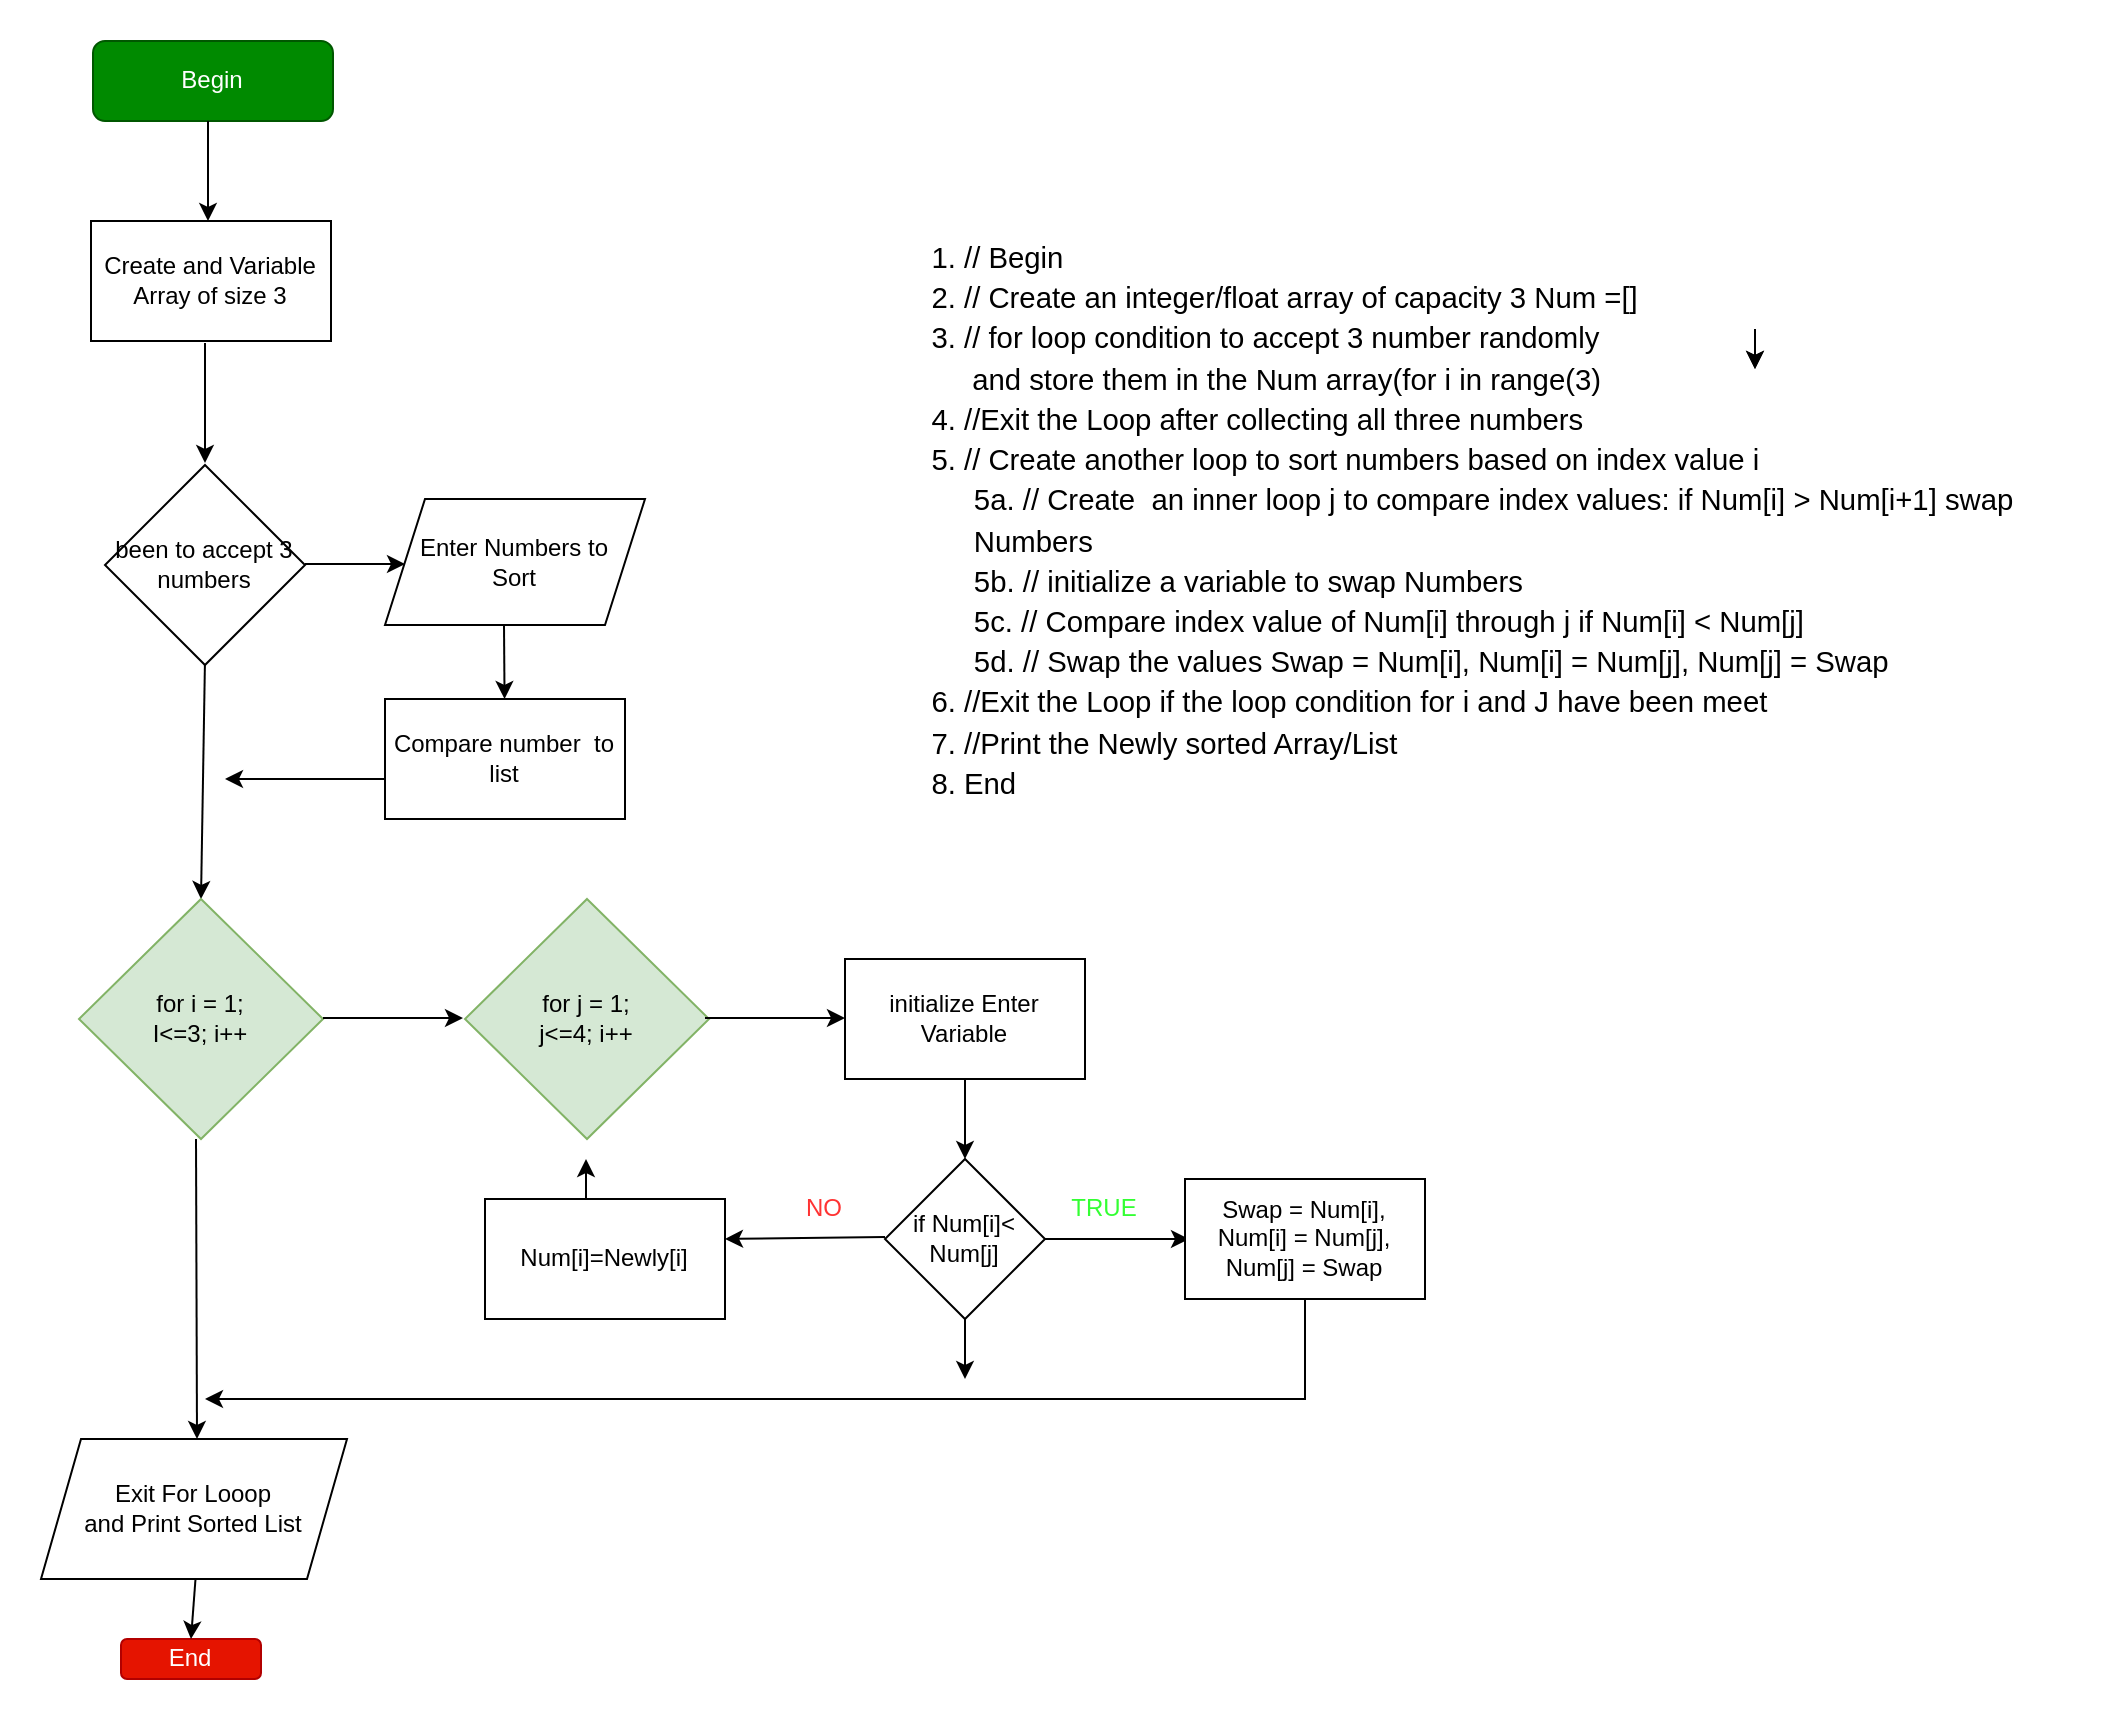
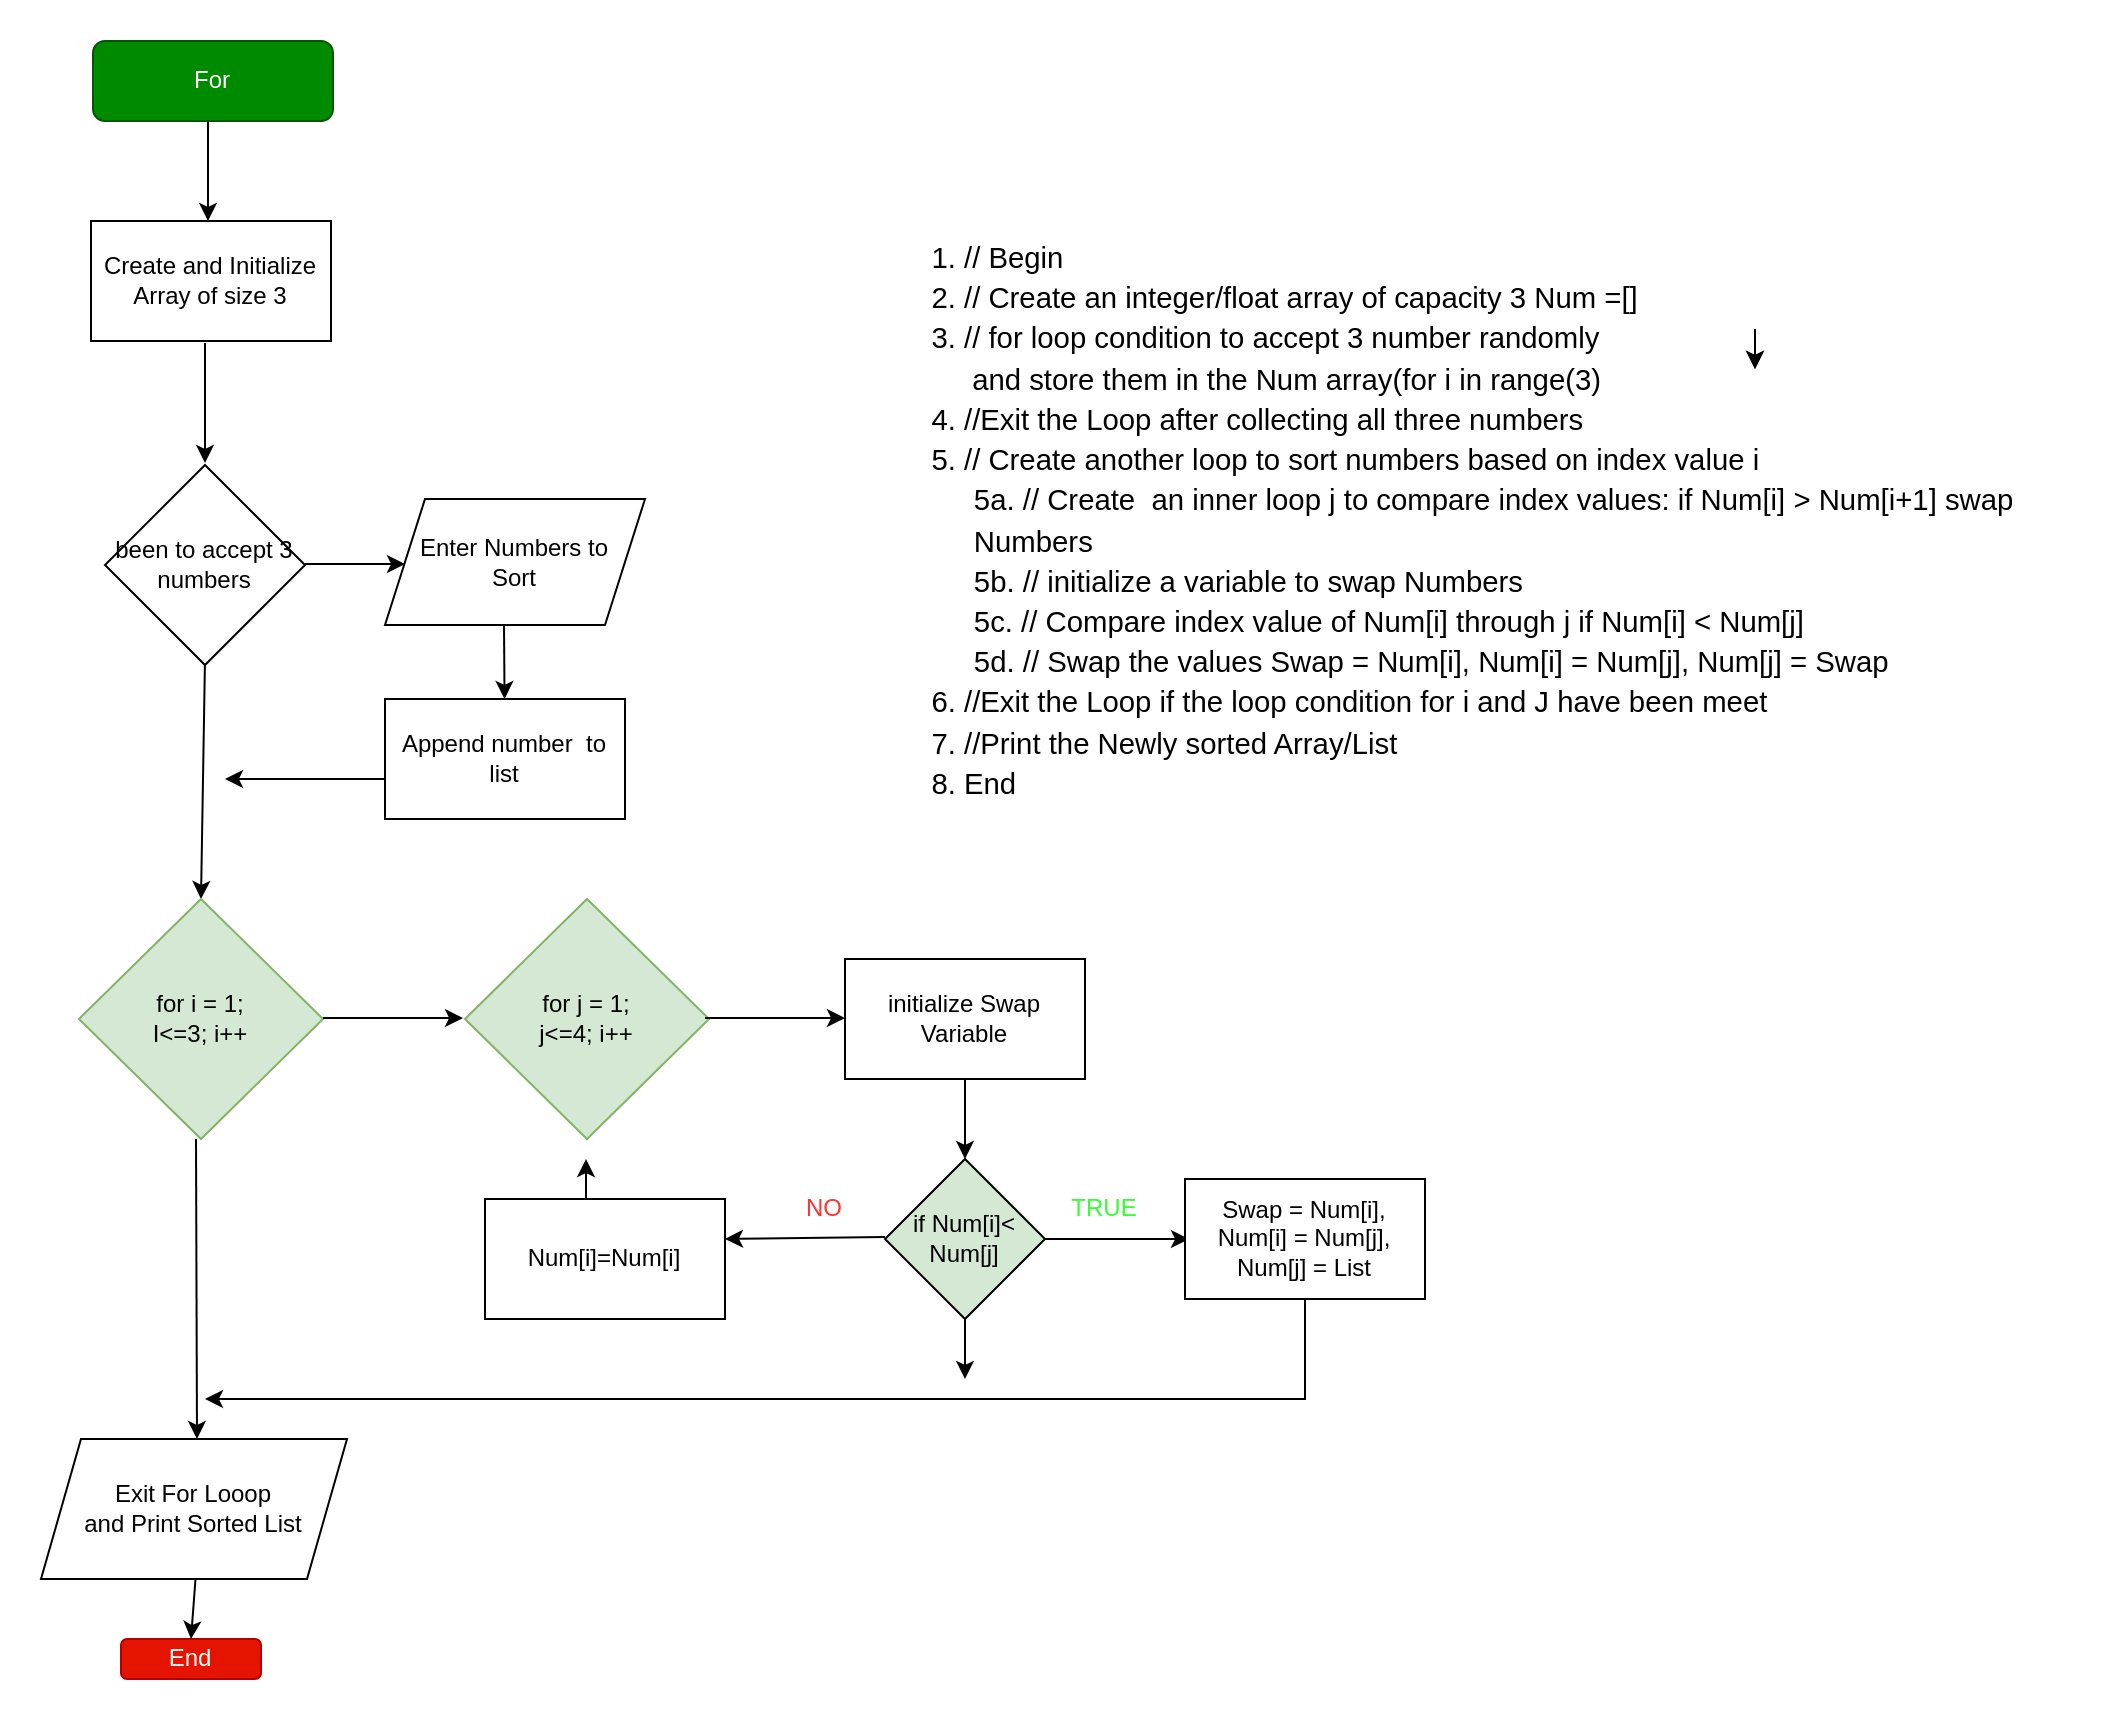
(213, 81) -> (213, 81)
(211, 281) -> (211, 281)
(505, 759) -> (505, 759)
(965, 1019) -> (965, 1019)
(965, 1239) -> (965, 1239)
(1305, 1239) -> (1305, 1239)
(605, 1259) -> (605, 1259)
